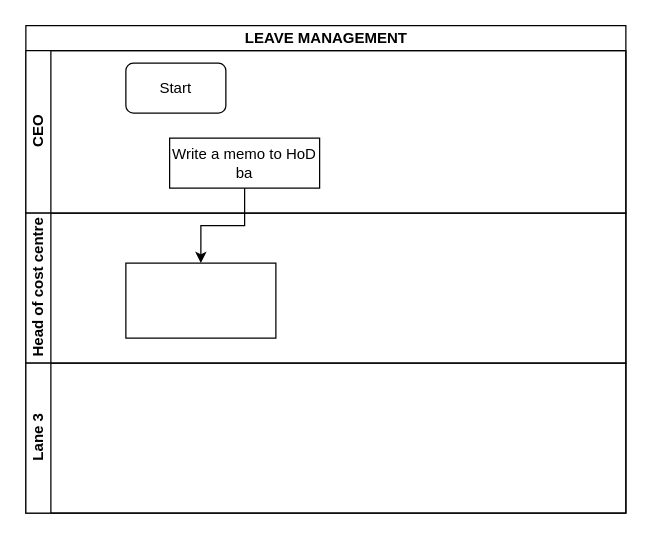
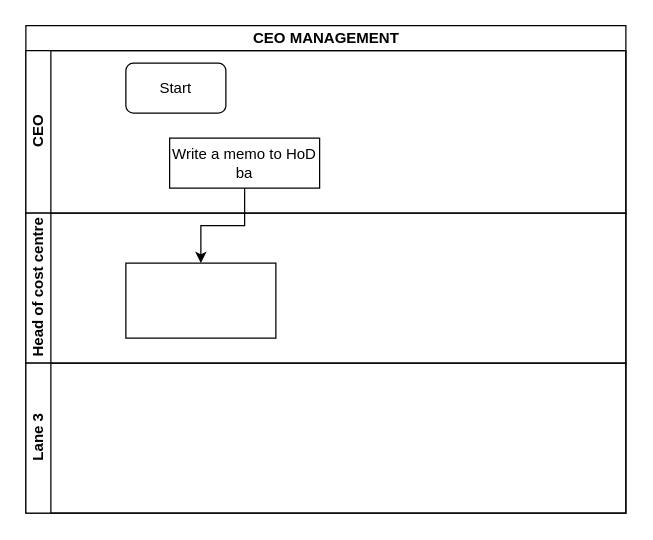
(326, 38) -> (326, 38)
